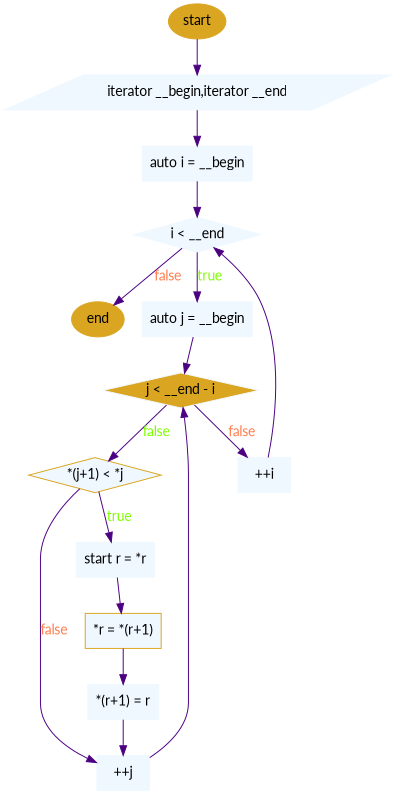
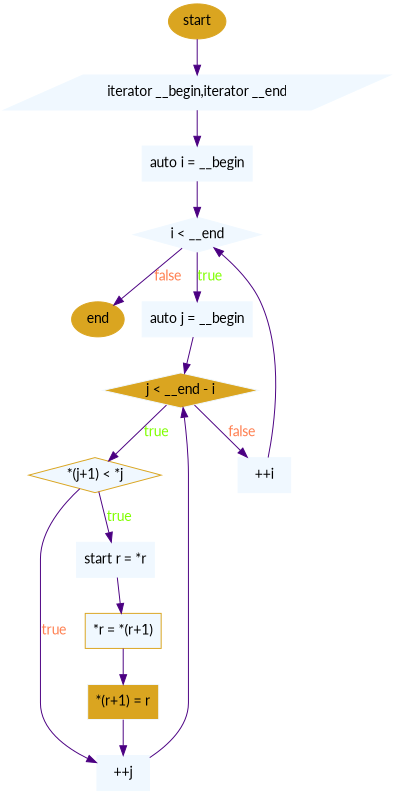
(156, 433) -> (156, 433)
(54, 631) -> (54, 631)
(123, 702) -> (123, 702)
